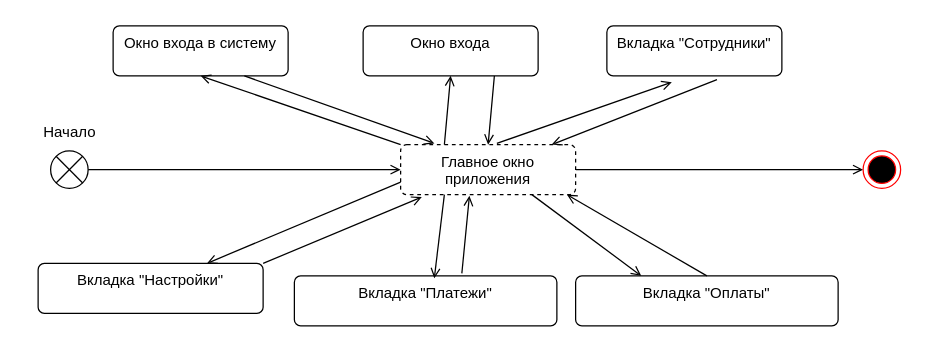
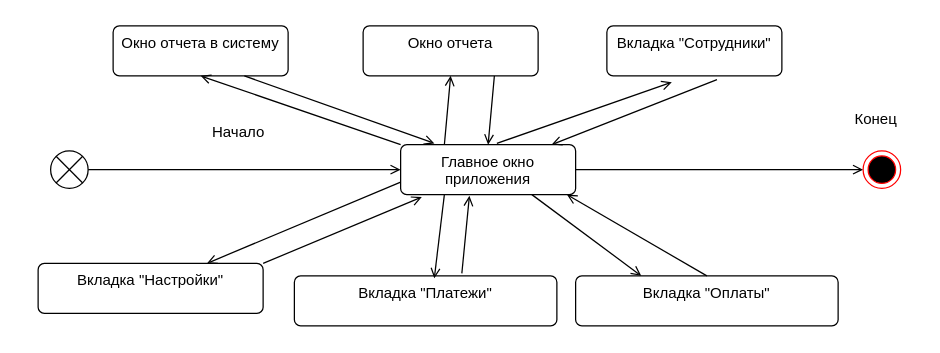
(201, 43) -> (201, 43)
(451, 43) -> (451, 43)
none -> (876, 119)
(69, 132) -> (238, 132)
(488, 169) -> (488, 169)
